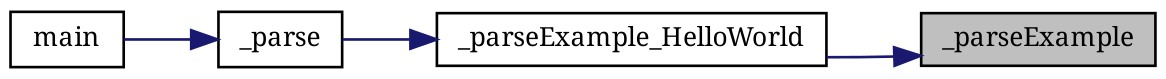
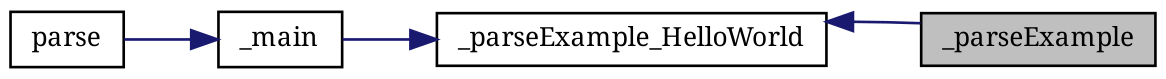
(67, 39) -> (67, 39)
(280, 39) -> (280, 39)
(860, 57) -> (887, 22)
